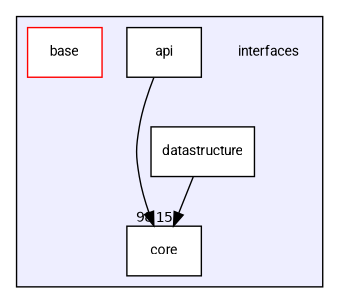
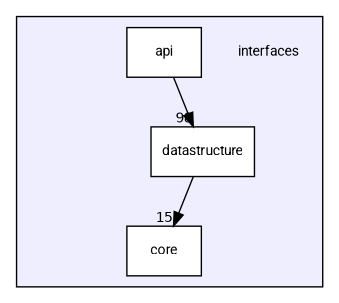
(65, 52) -> none
(137, 145) -> (181, 96)
